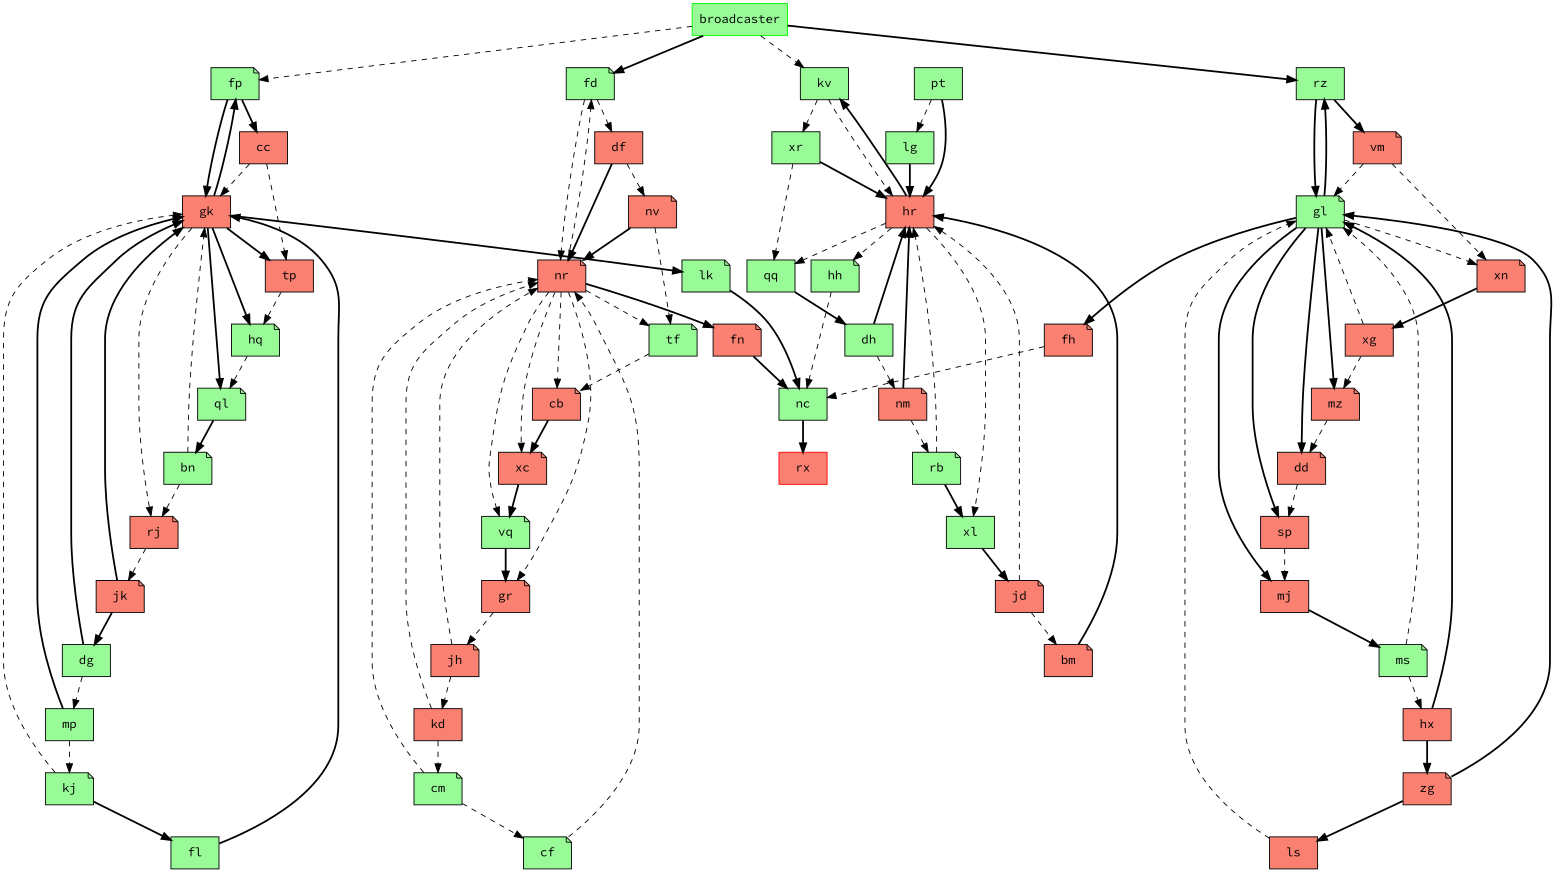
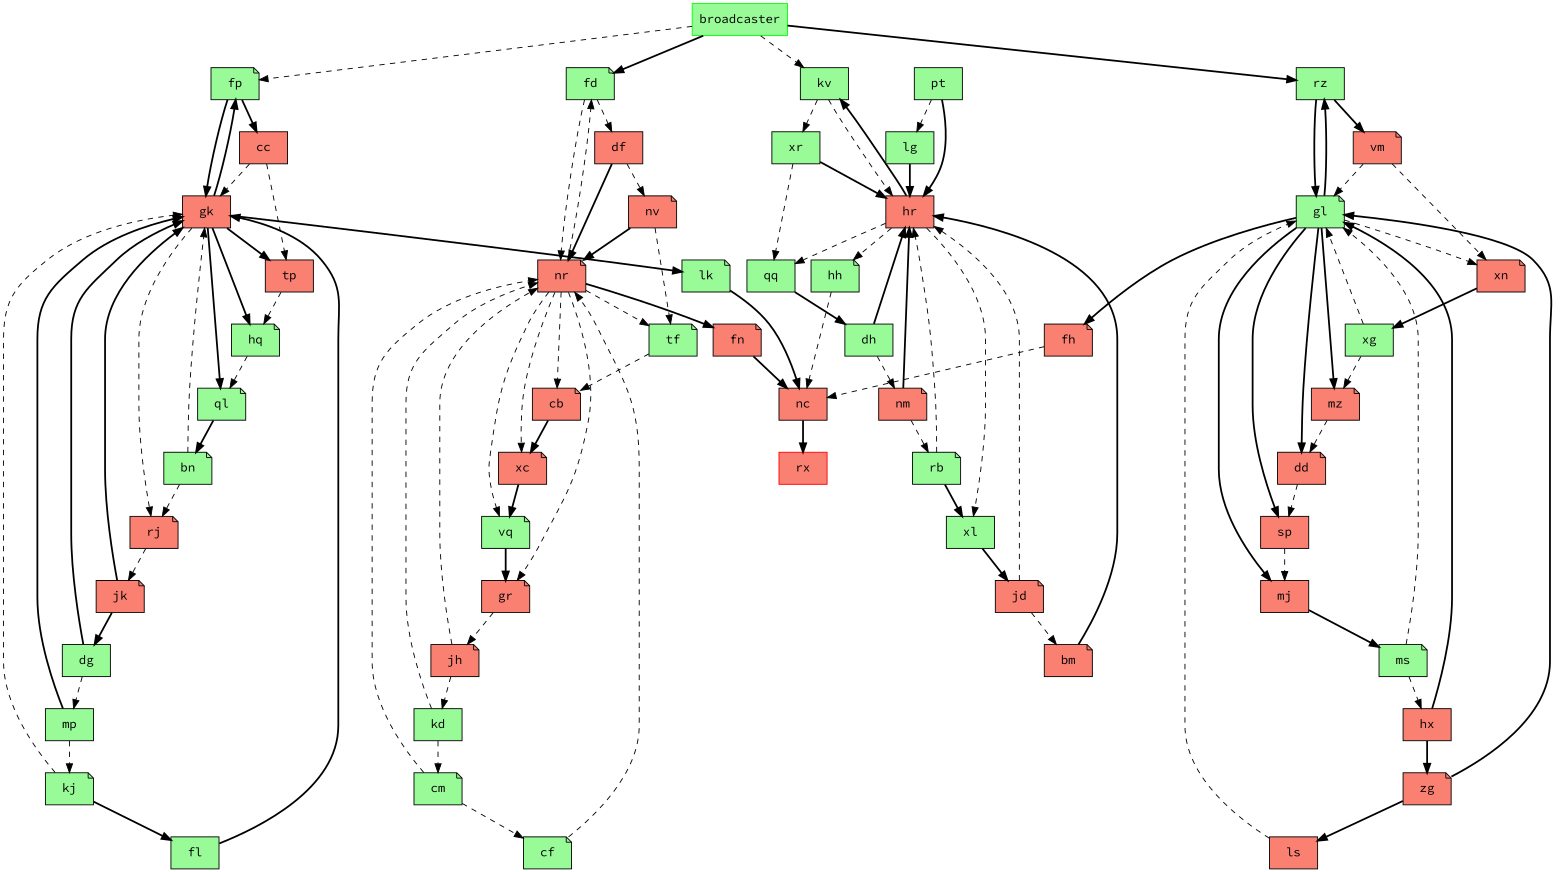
(1369, 340) -> (1369, 340)
(803, 404) -> (803, 404)
(438, 725) -> (438, 725)
